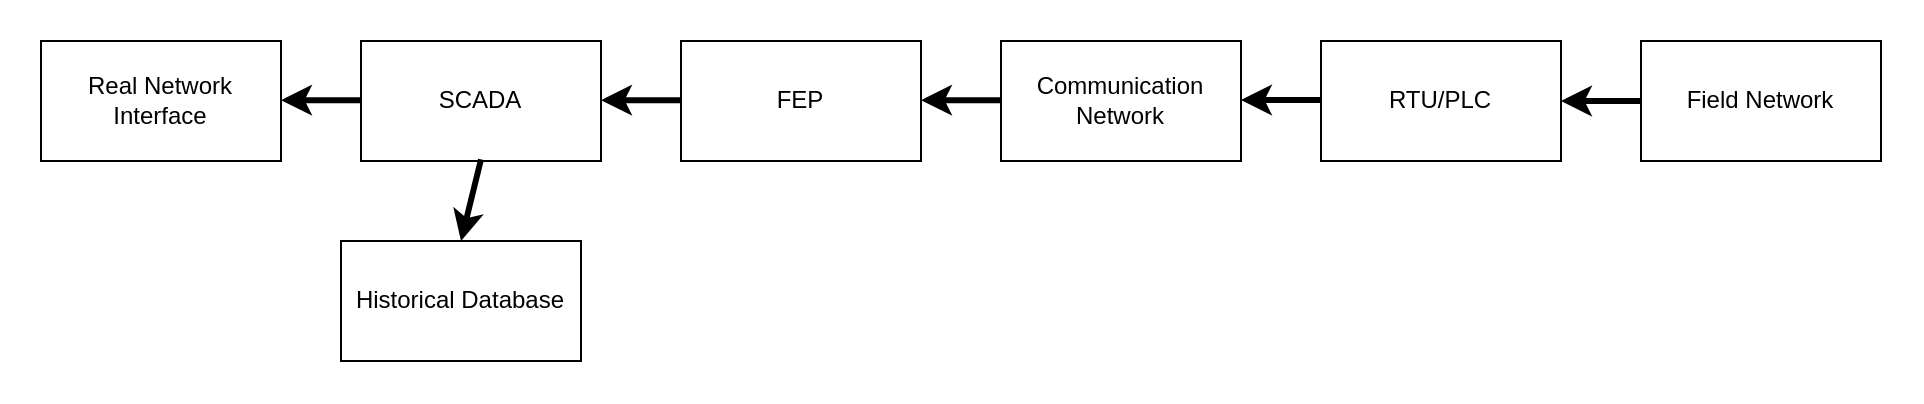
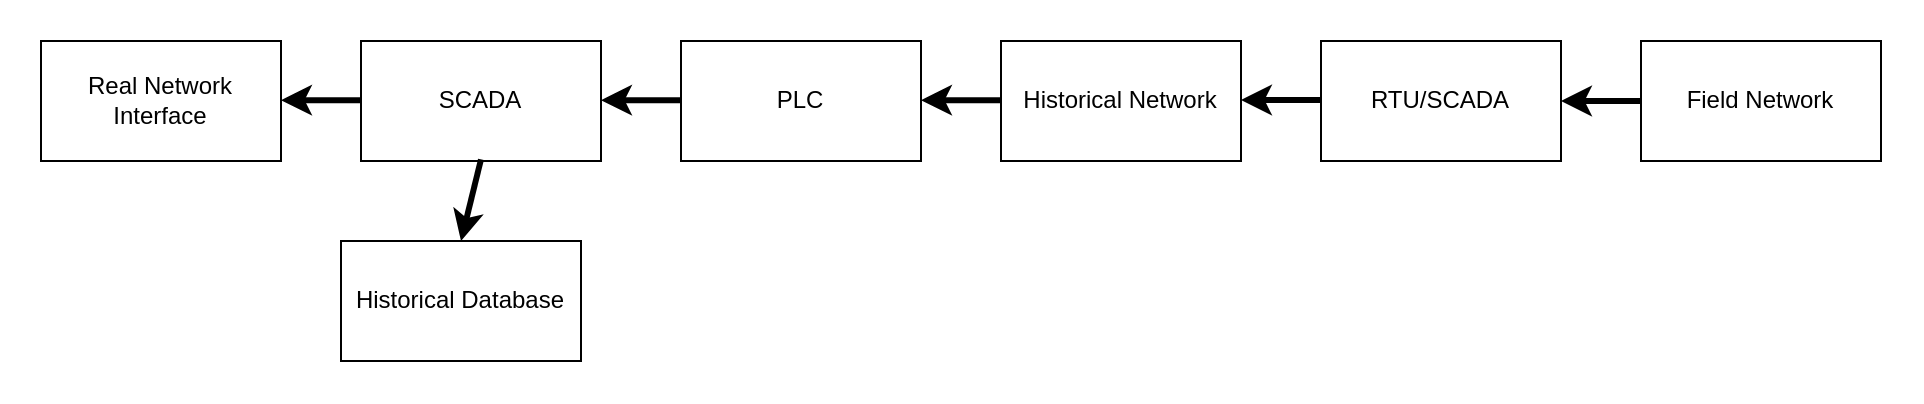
(801, 101) -> (801, 101)
(1121, 101) -> (1121, 101)
(1441, 101) -> (1441, 101)
